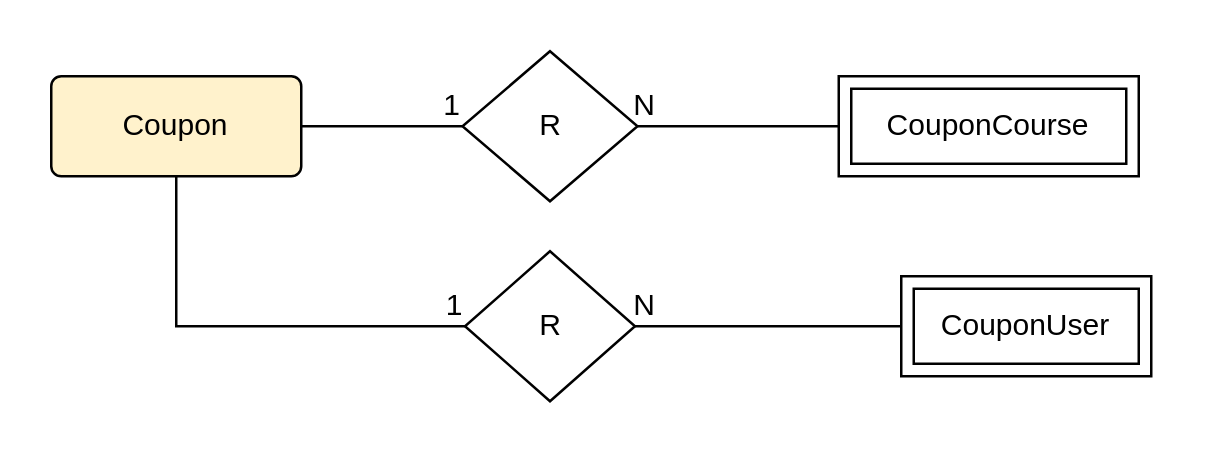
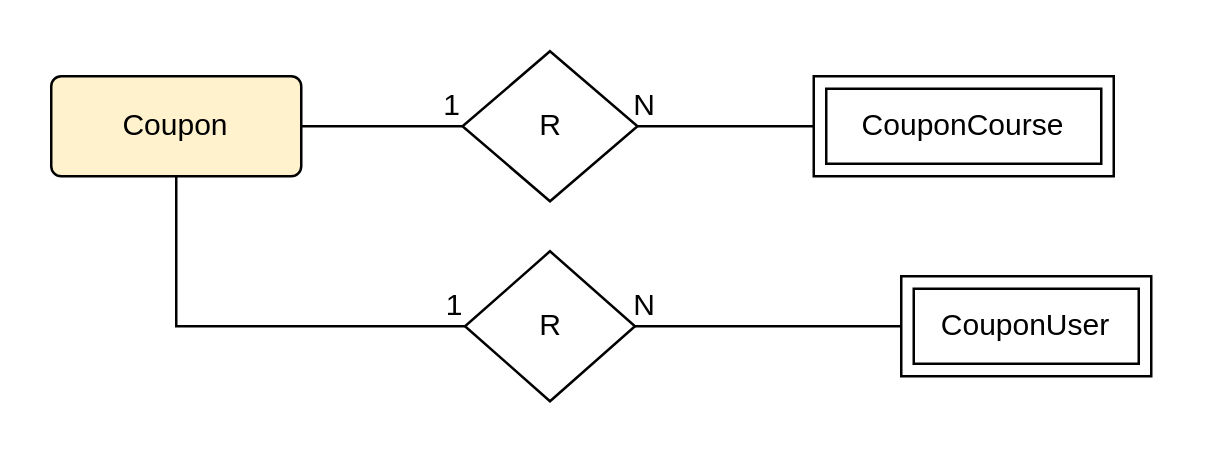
(989, 126) -> (964, 126)
